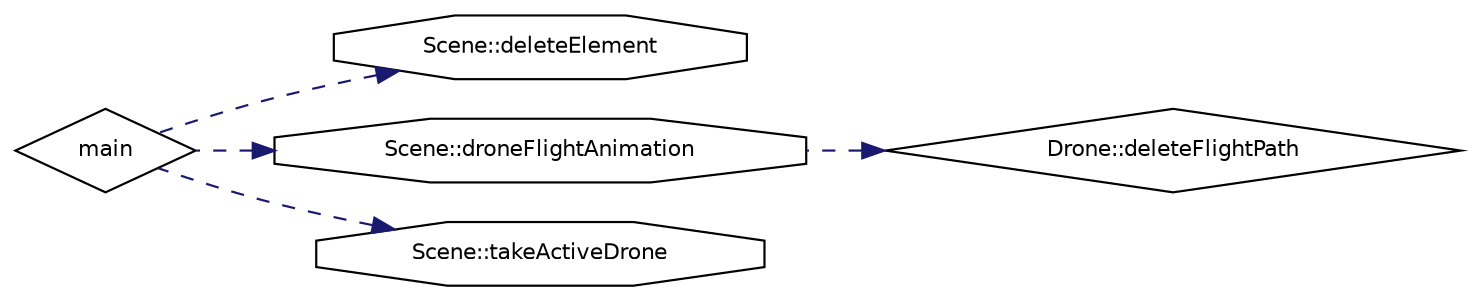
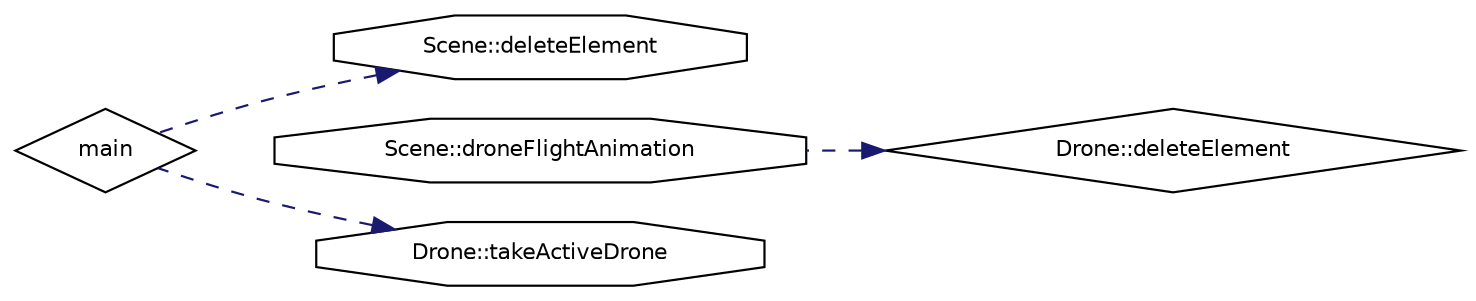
(225, 151) -> none
(1173, 151) -> (1173, 151)
(540, 254) -> (540, 254)
